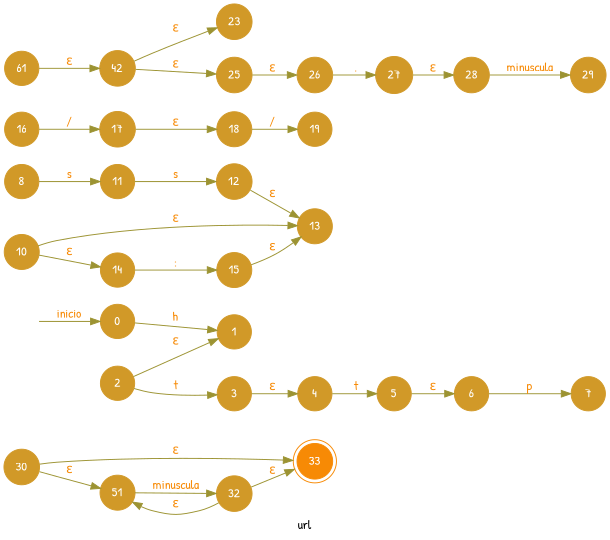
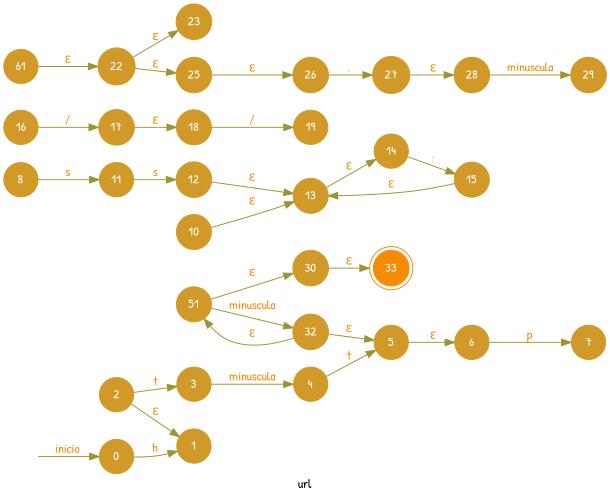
(118, 68) -> (117, 66)
(65, 260) -> (347, 176)
(273, 387) -> (252, 377)
(65, 479) -> (247, 288)
(268, 480) -> (347, 337)
